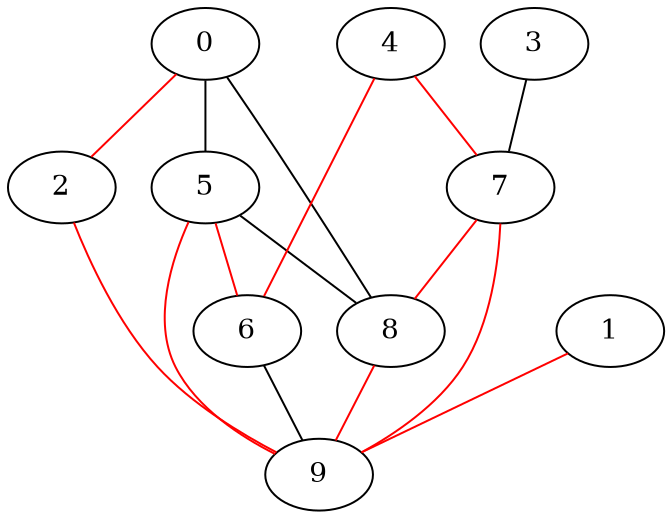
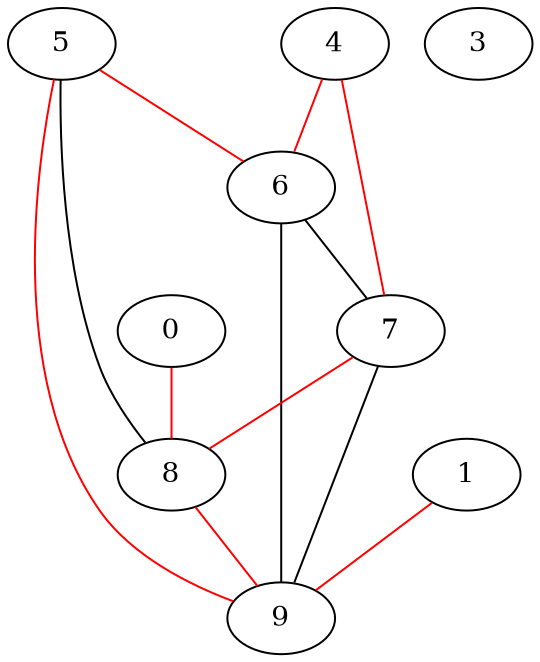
(518, 115) -> (336, 259)
(205, 116) -> none
(62, 187) -> none
(300, 187) -> (172, 403)
(467, 360) -> (336, 474)
